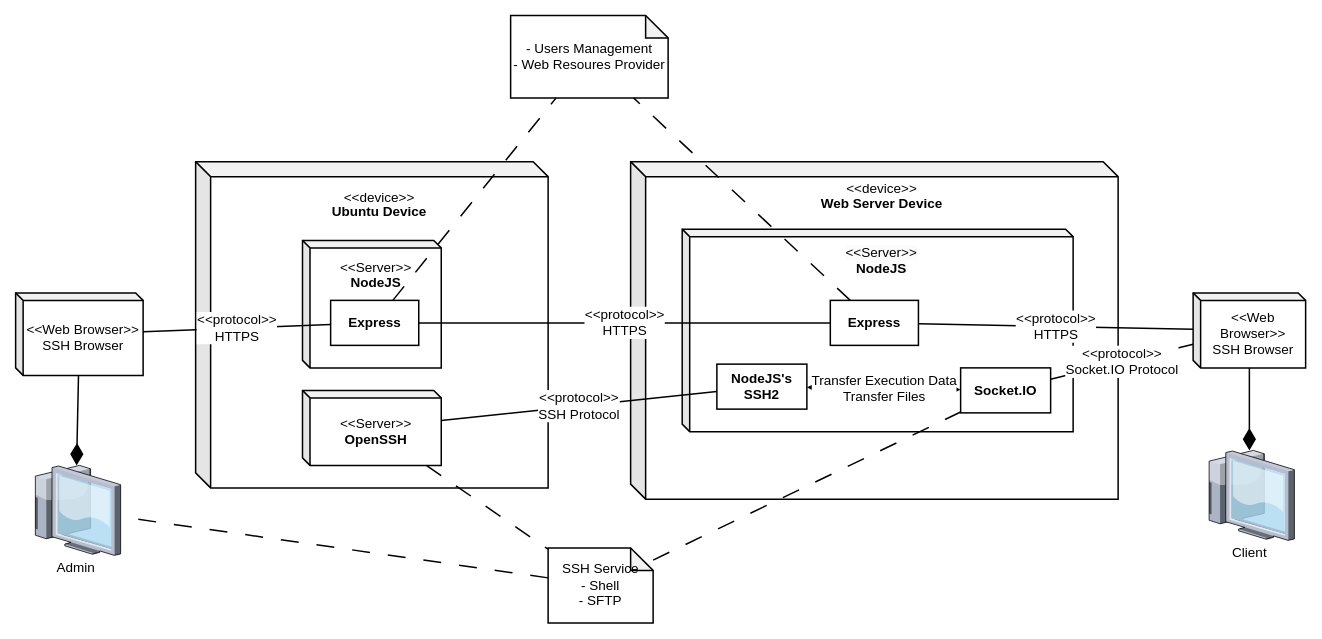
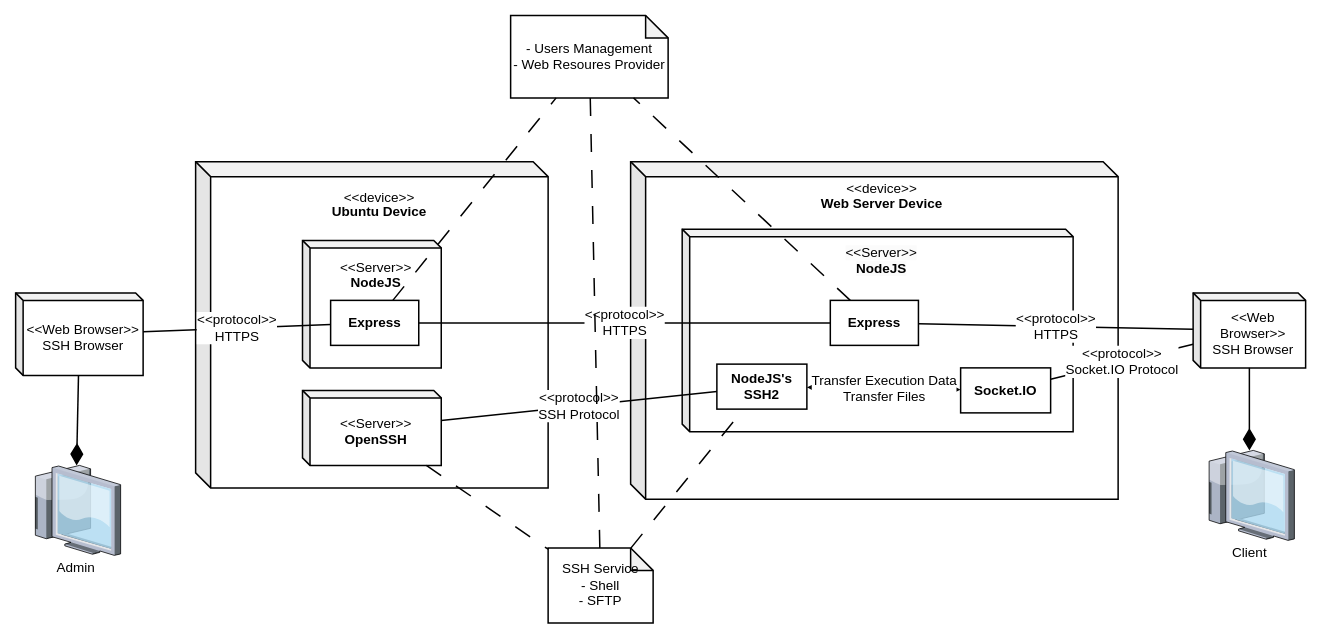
(693, 541) -> (599, 503)
(468, 566) -> (659, 513)
